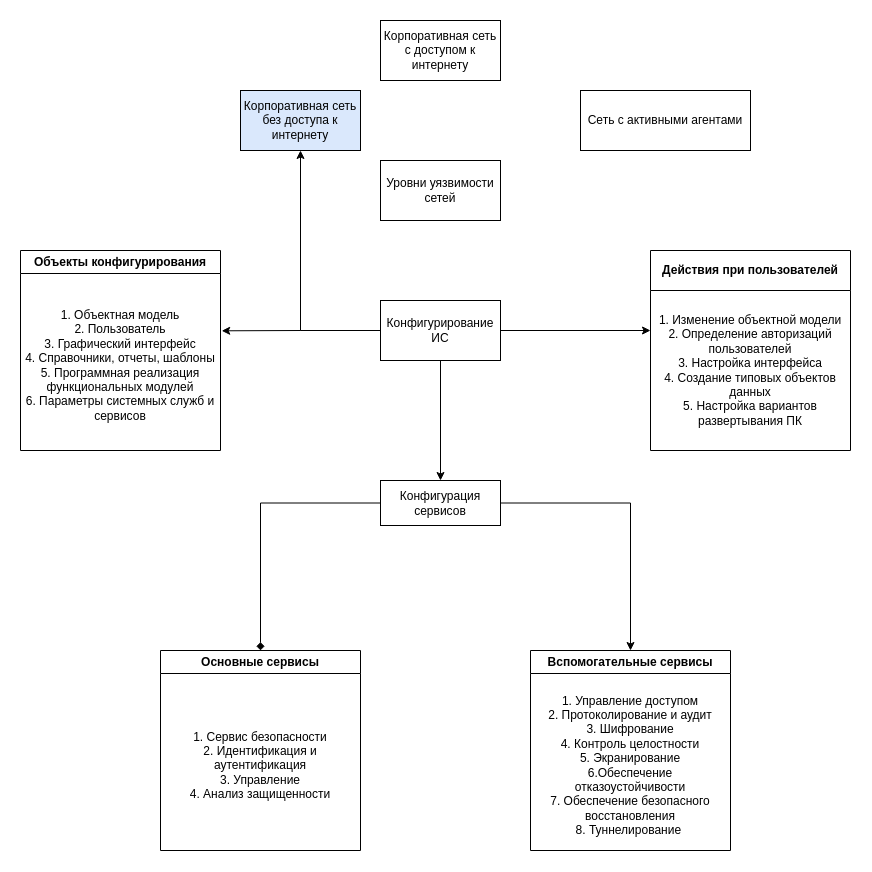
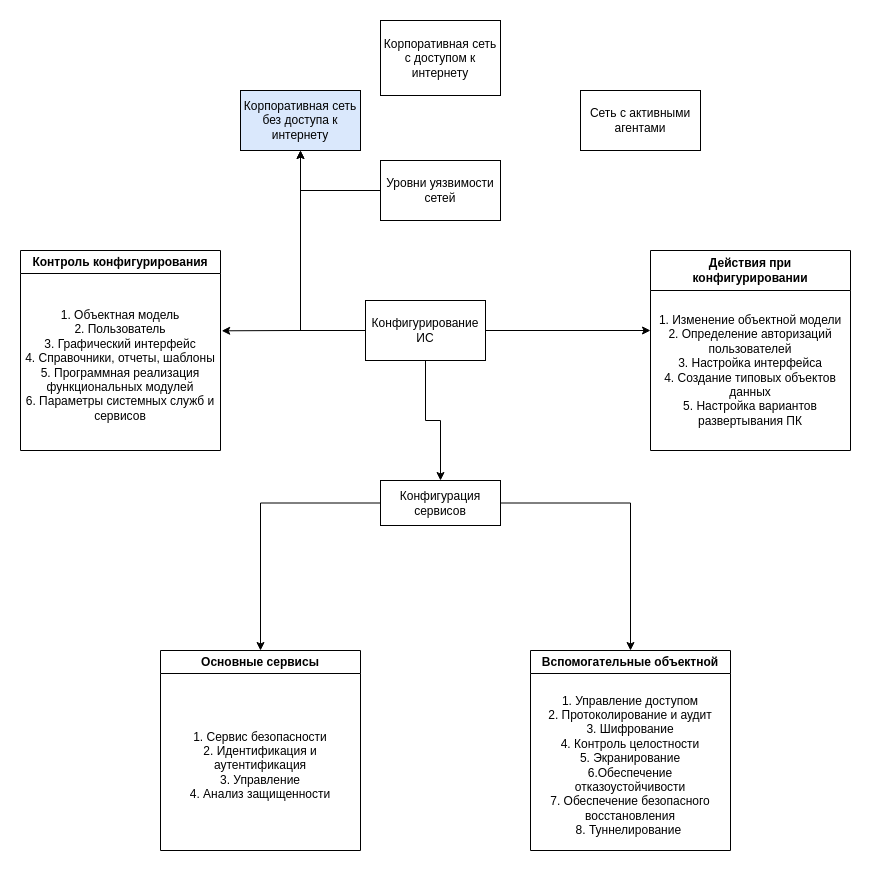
(441, 51) -> (441, 58)
(666, 121) -> (641, 121)
none -> (342, 191)
(121, 263) -> (121, 263)
(751, 271) -> (751, 271)
(441, 331) -> (426, 331)
(261, 642) -> (261, 642)
(631, 663) -> (631, 663)
